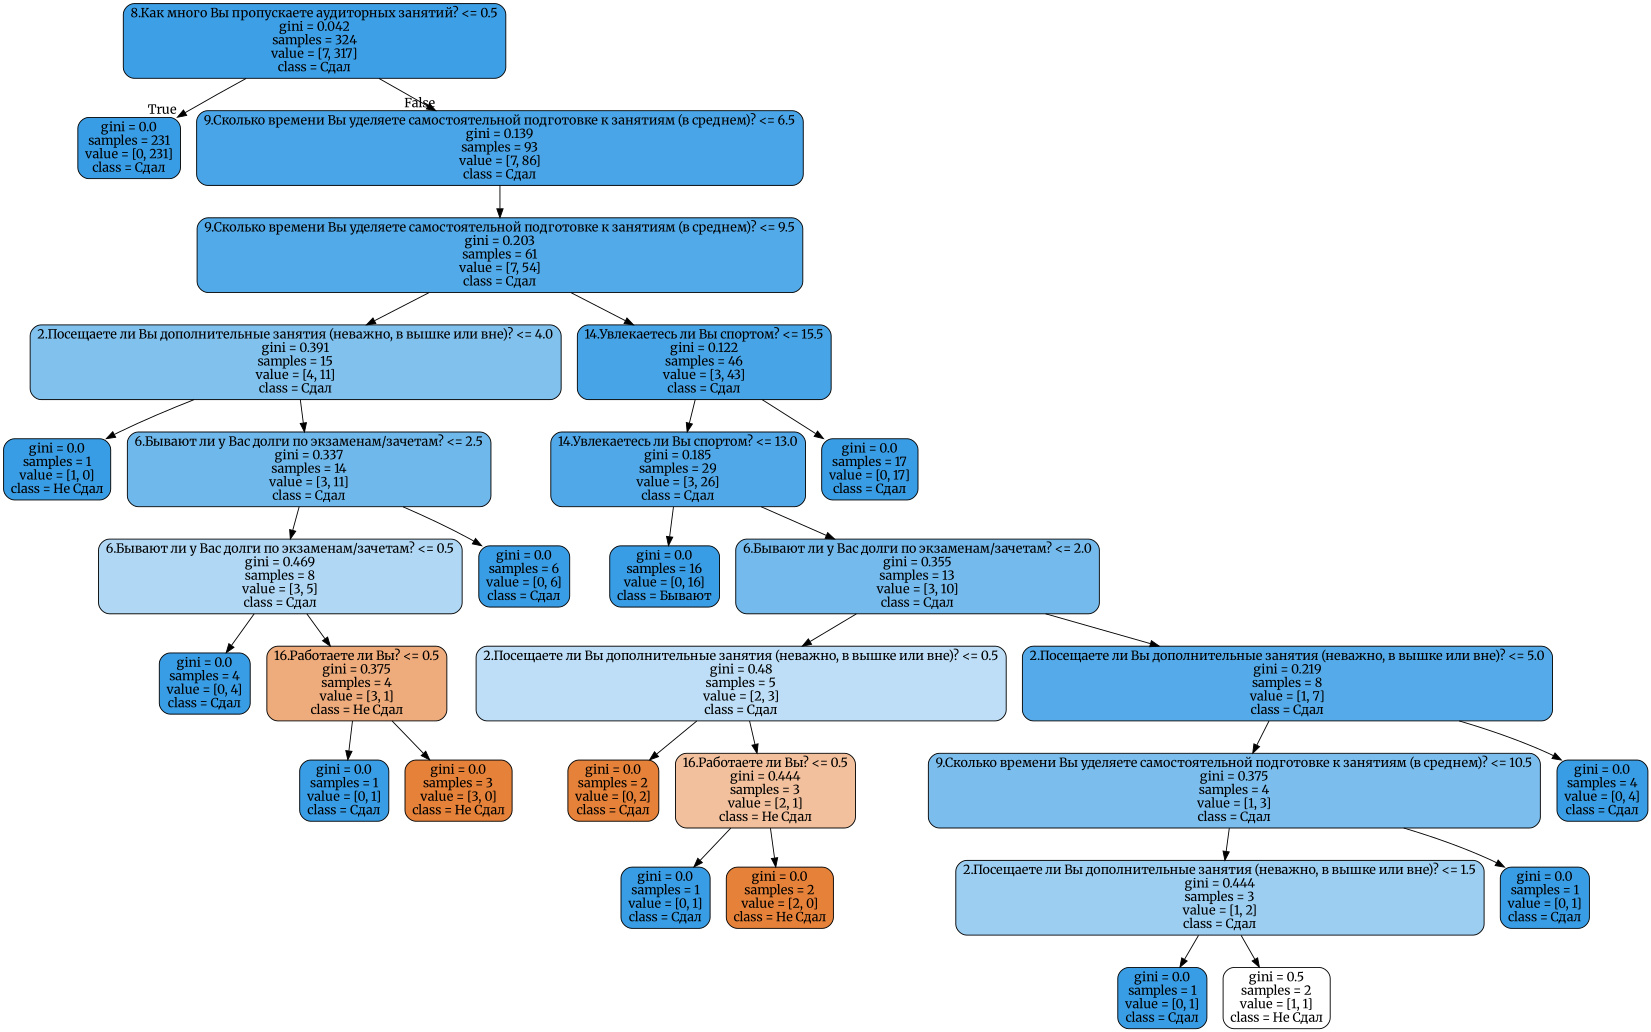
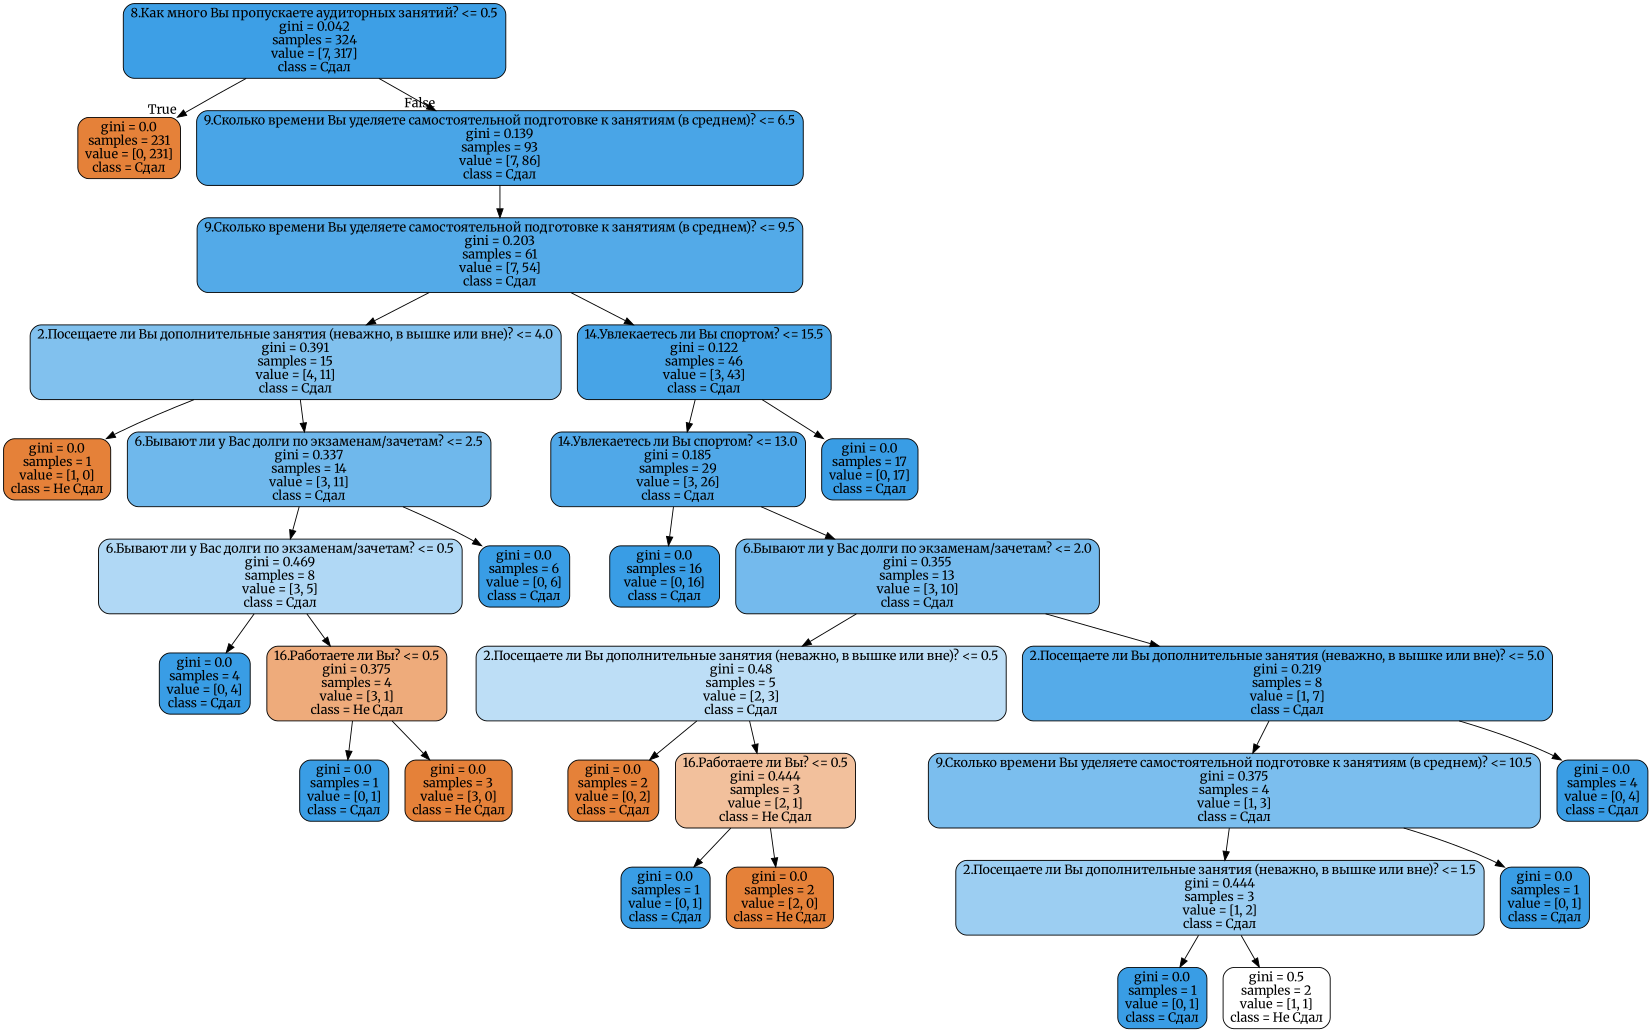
(129, 148) -> (129, 148)
(57, 469) -> (57, 469)
(665, 576) -> (665, 576)
